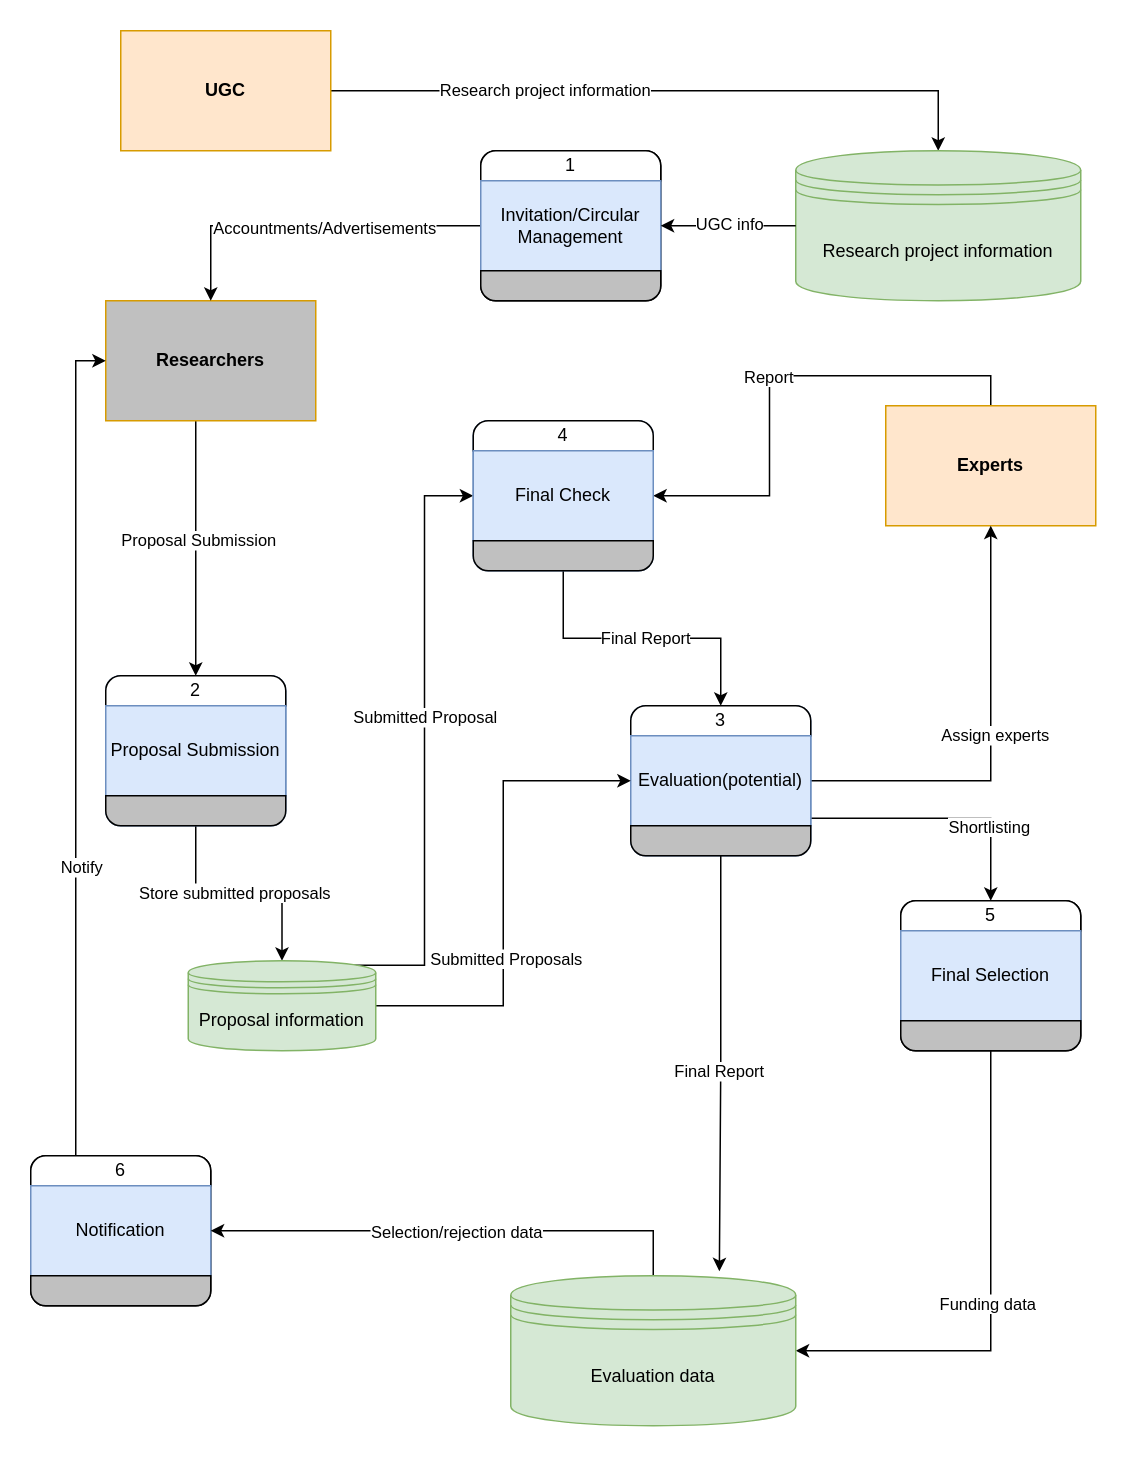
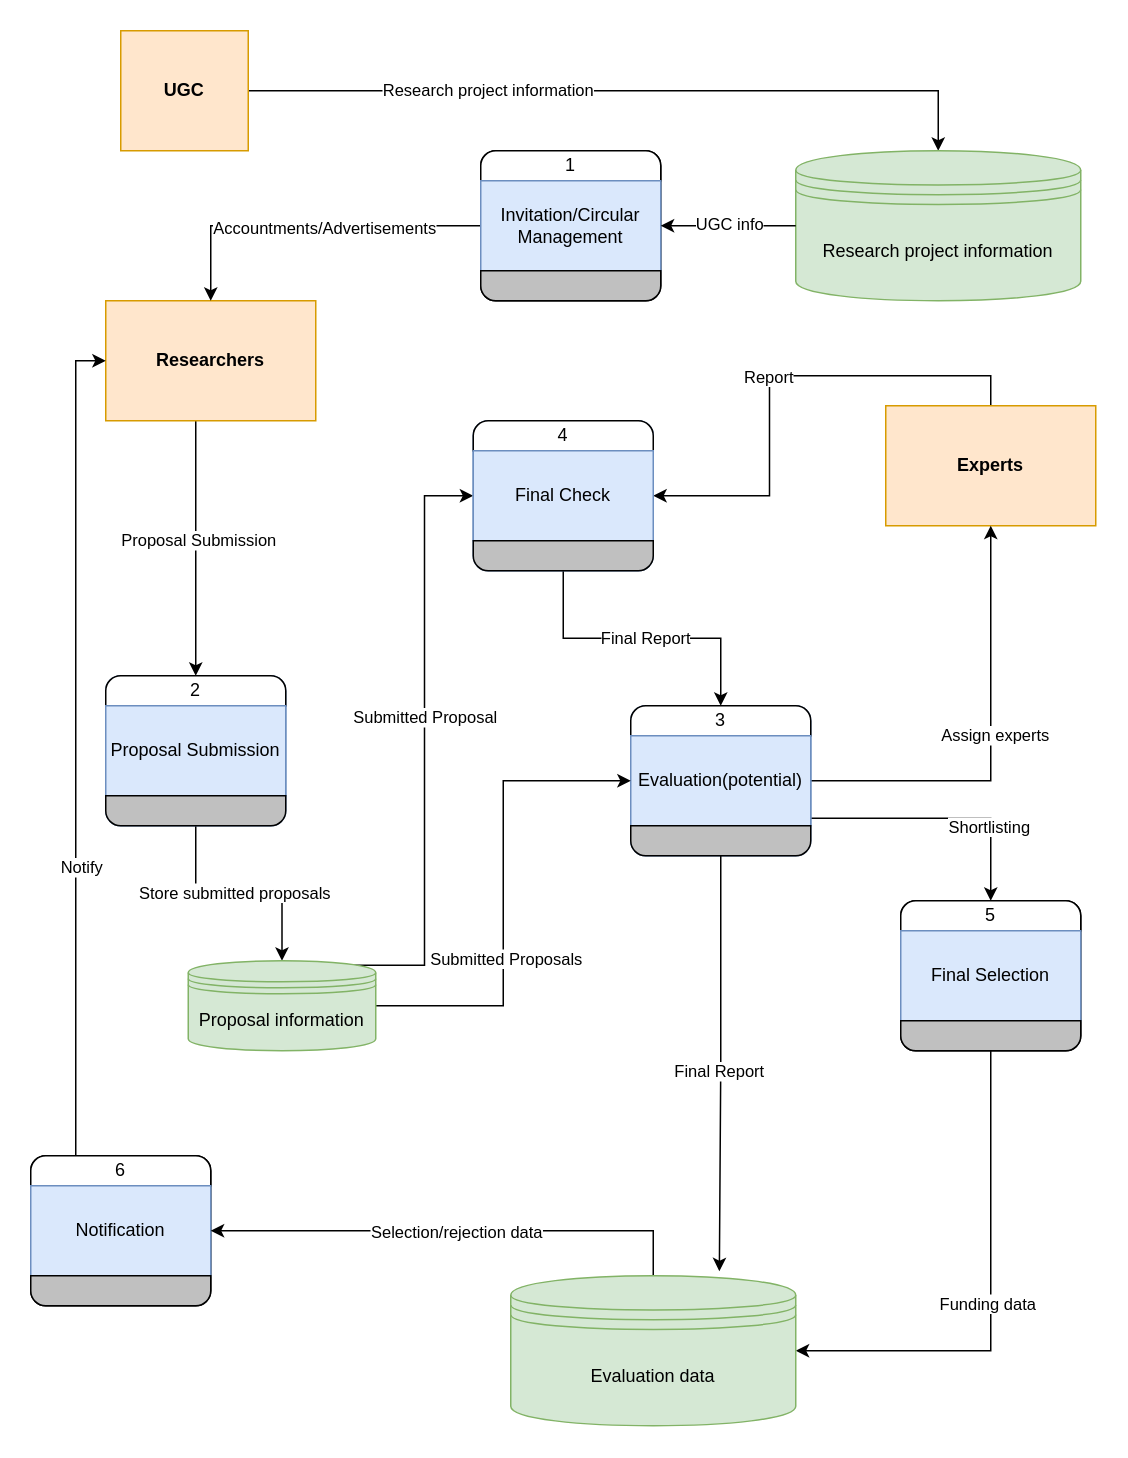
(226, 91) -> (185, 91)
(211, 361) -> (211, 361)
